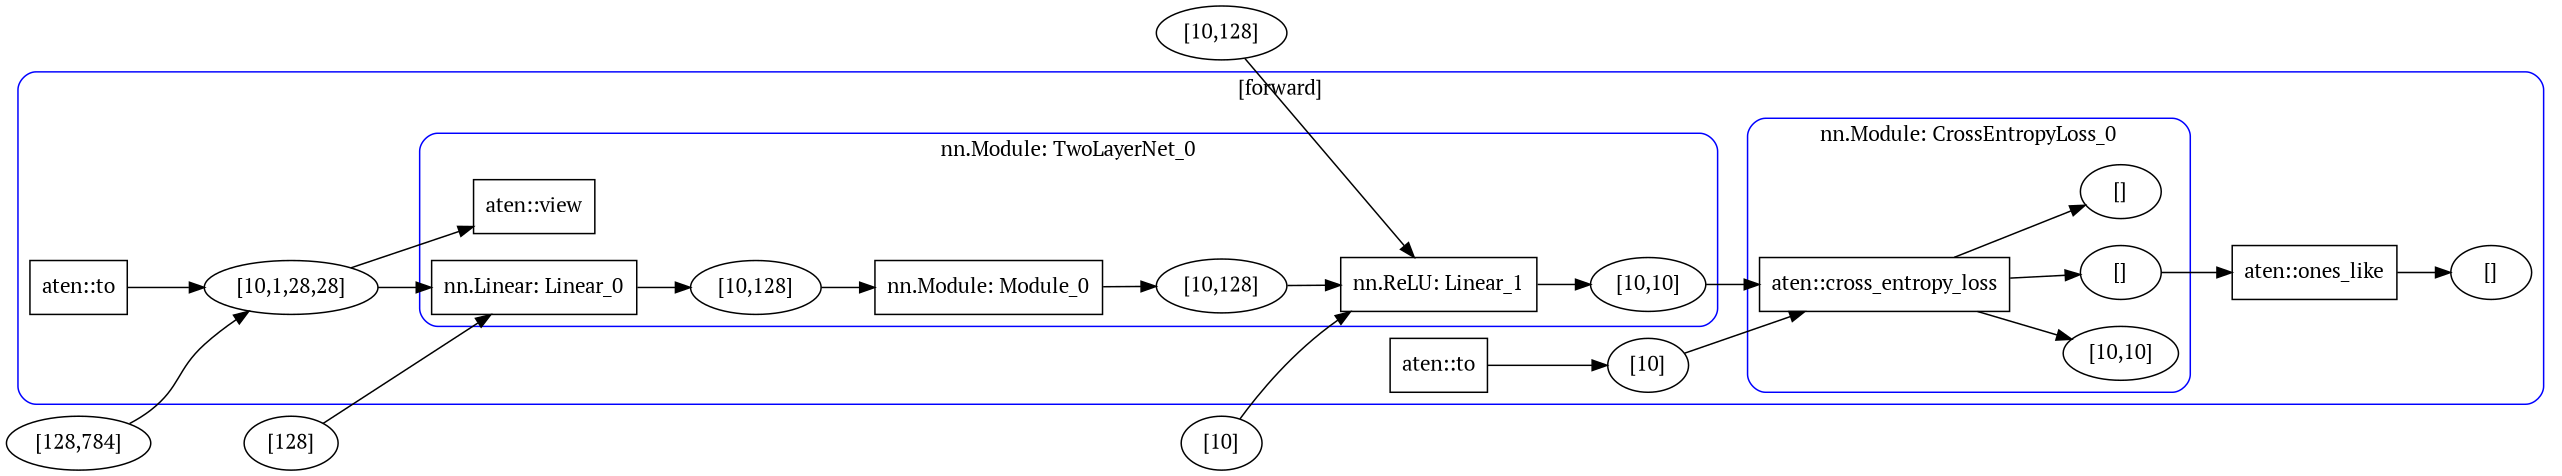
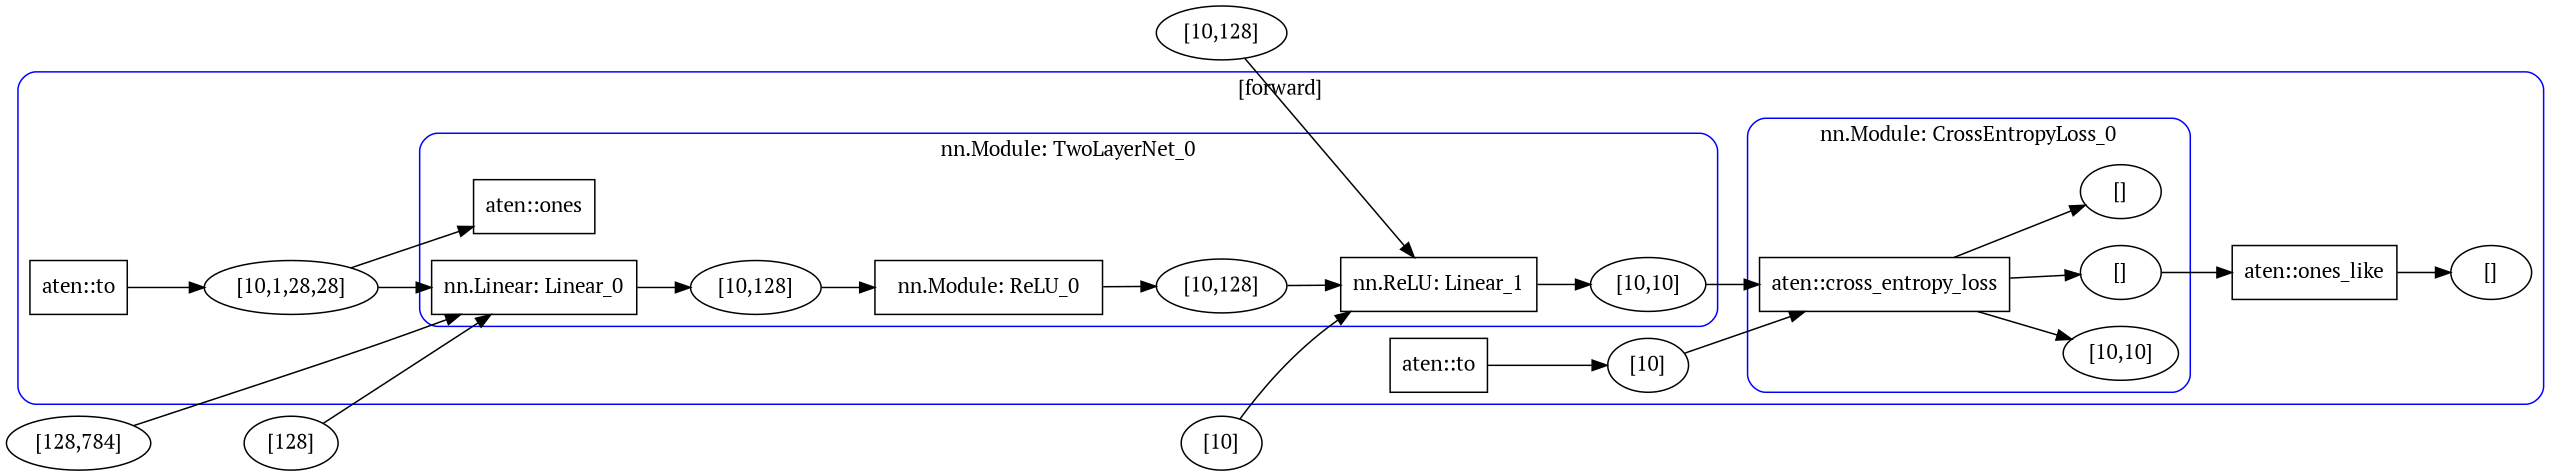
(534, 207) -> (534, 207)
(989, 287) -> (989, 287)
(182, 371) -> (291, 374)
